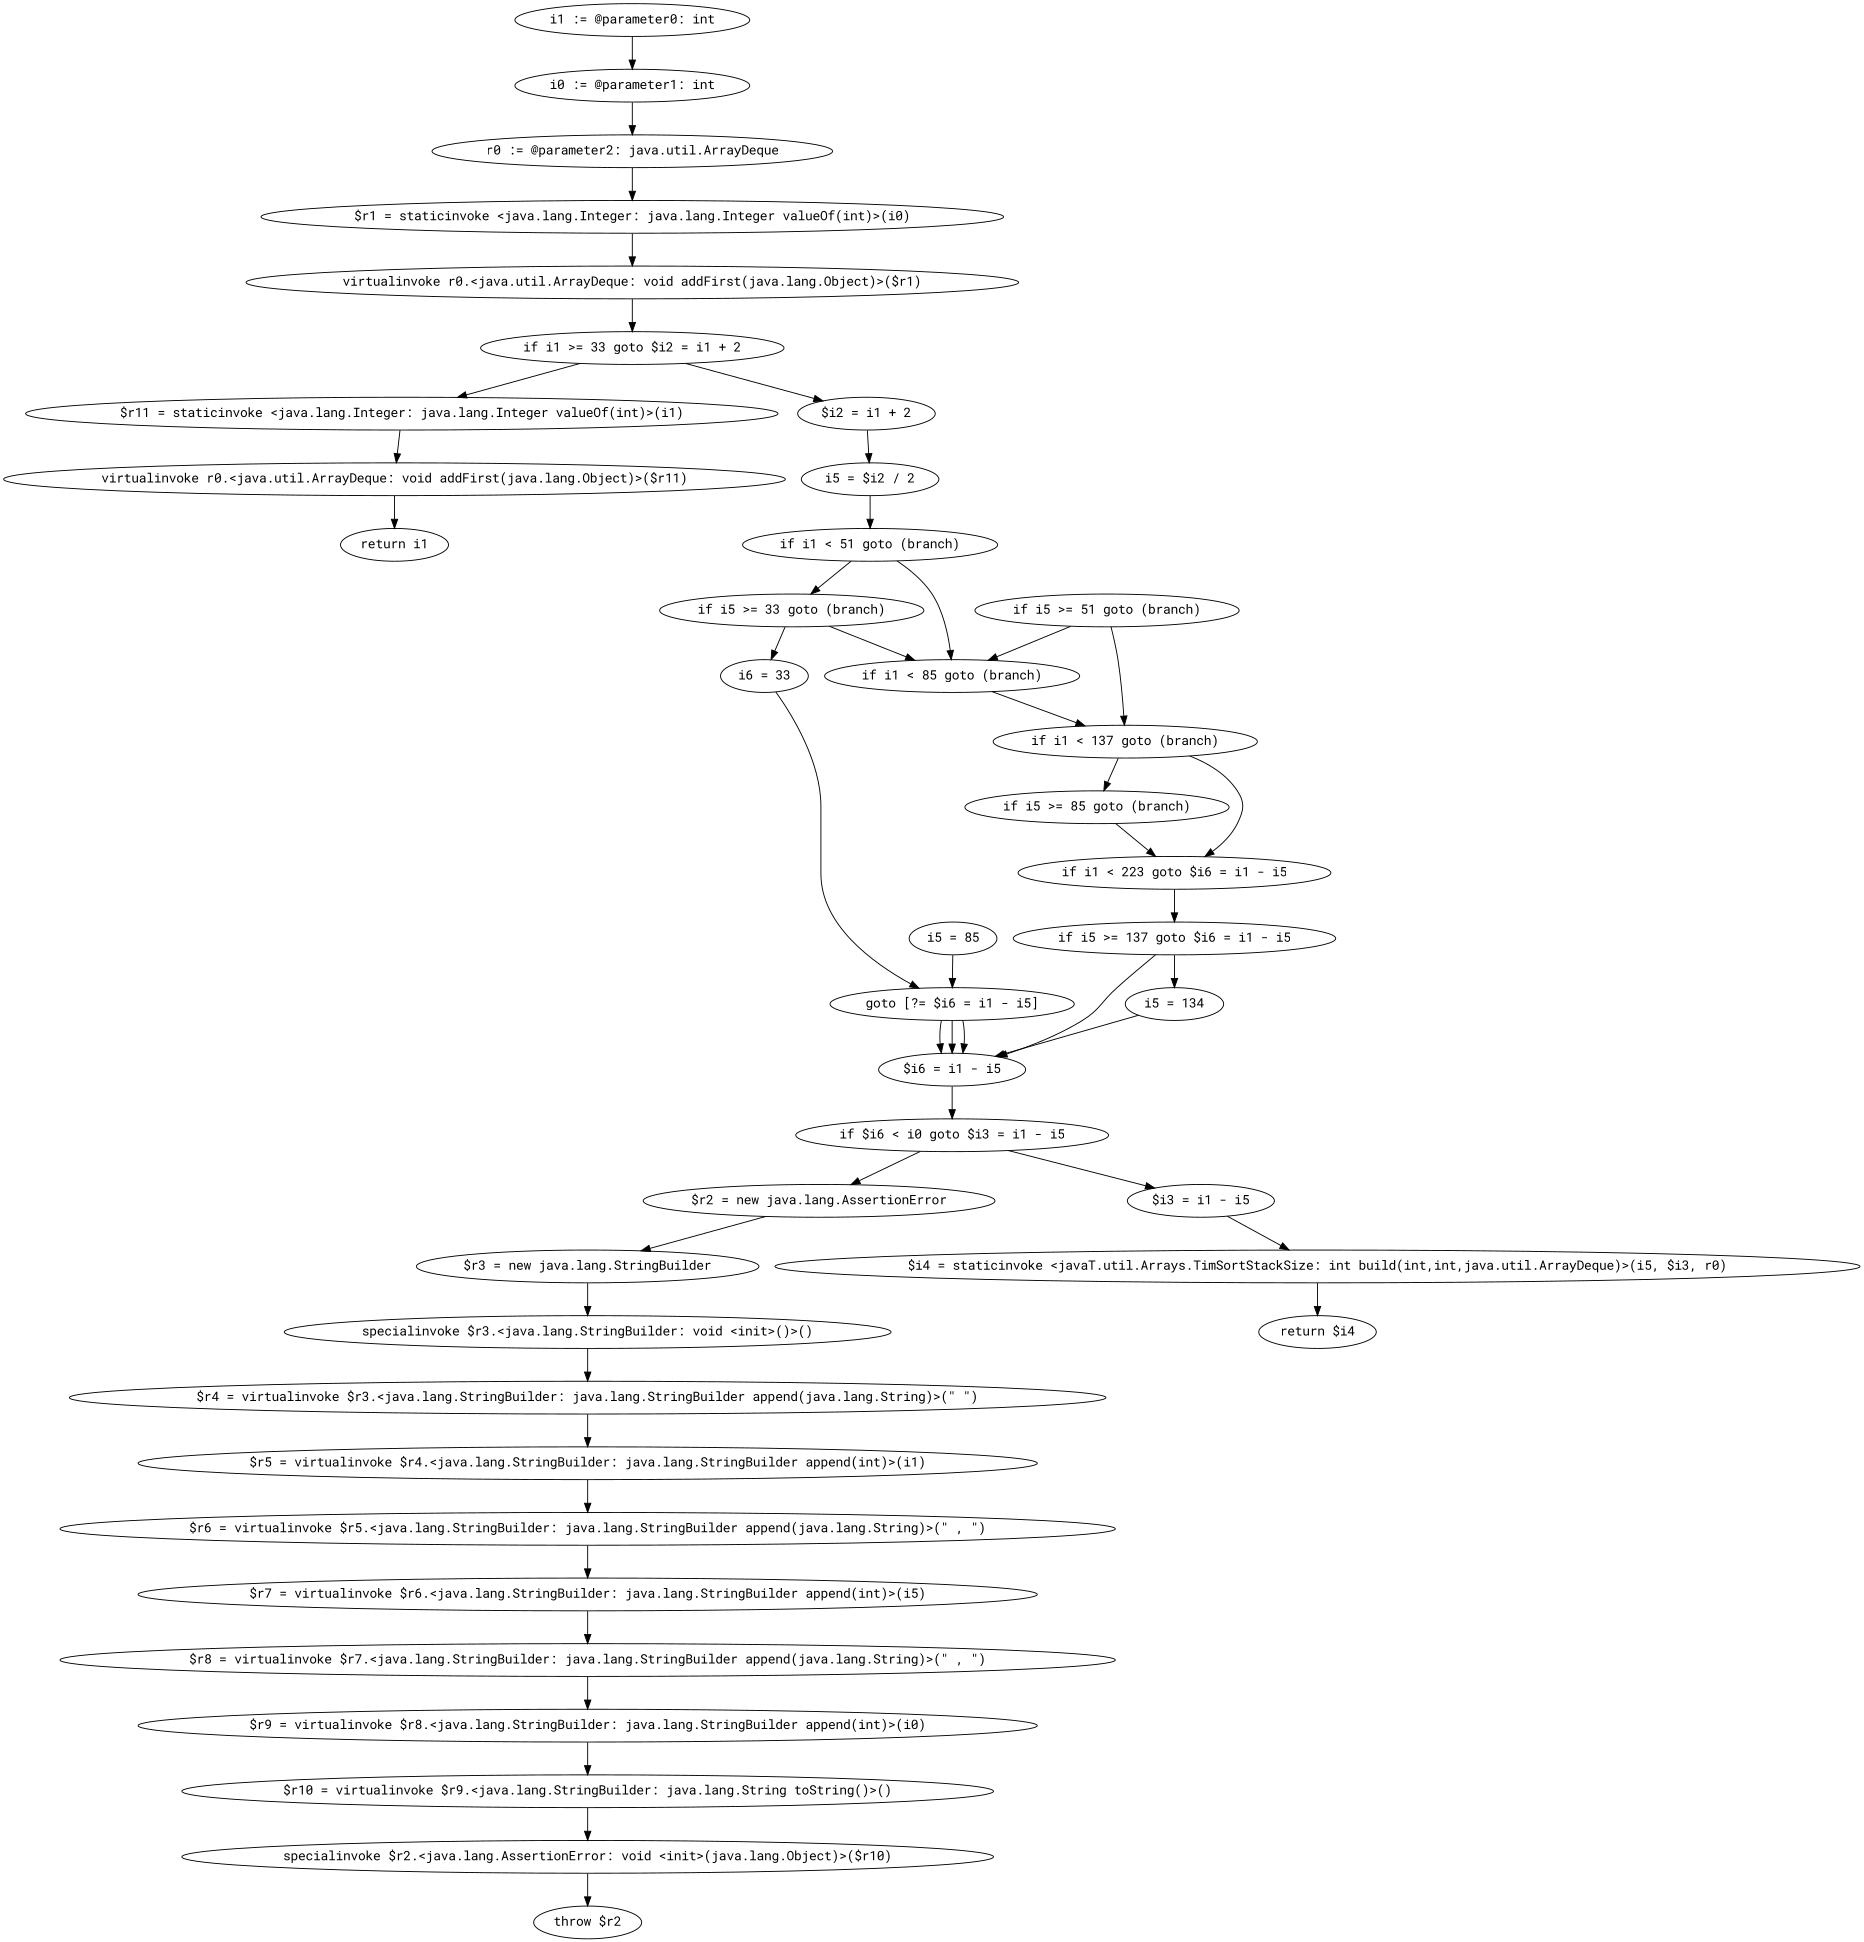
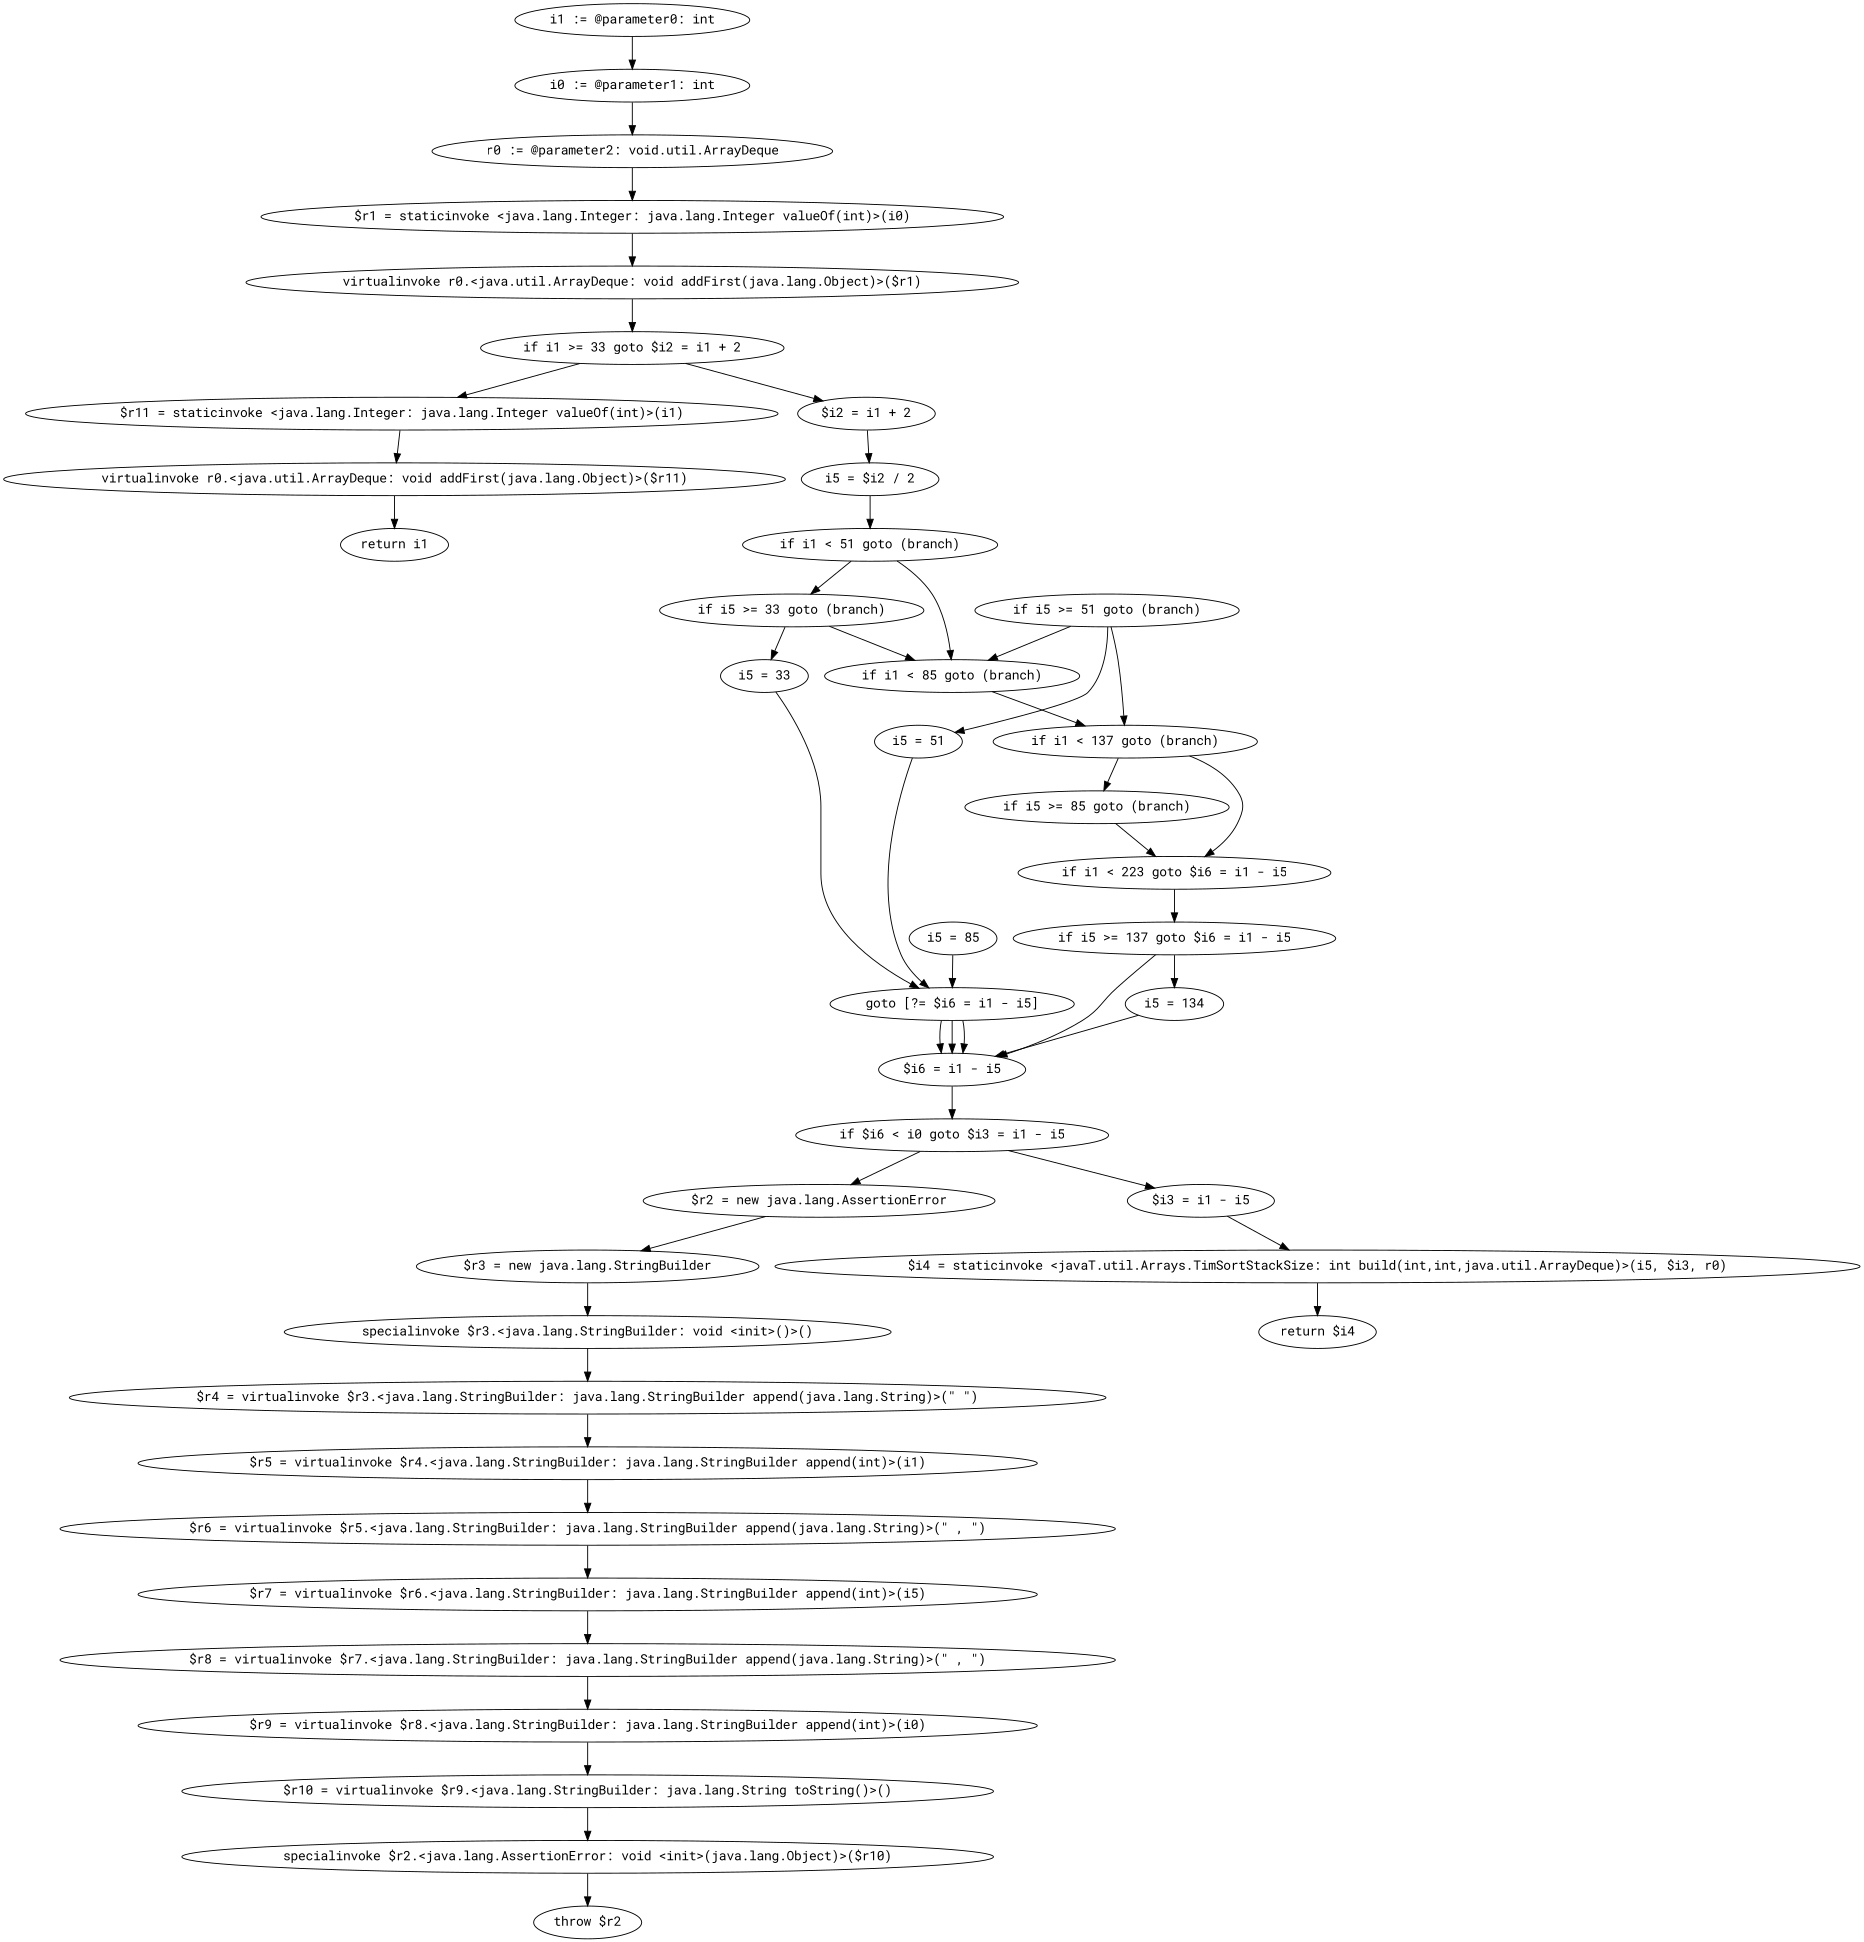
(632, 151) -> (632, 151)
(764, 676) -> (764, 676)
none -> (918, 742)
